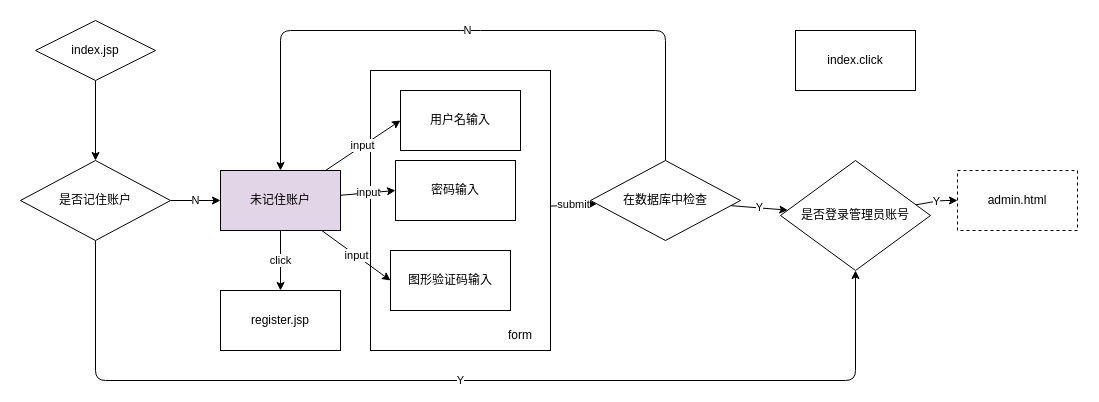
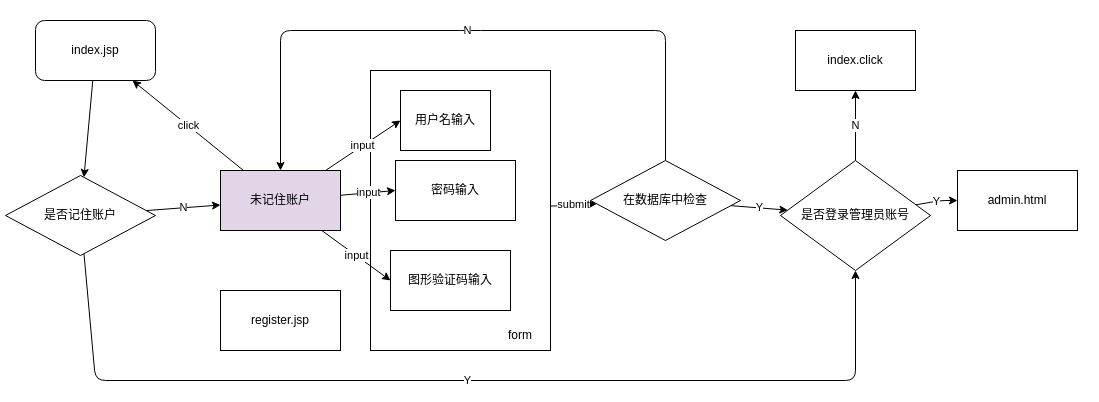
(96, 51) -> (96, 51)
(461, 121) -> (446, 121)
none -> (856, 129)
(96, 201) -> (81, 216)
(1018, 201) -> (1018, 201)
(281, 257) -> (190, 128)
